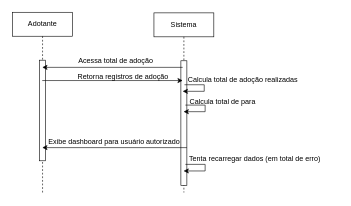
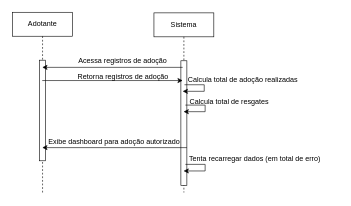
(119, 62) -> (127, 62)
(227, 102) -> (235, 102)
(120, 142) -> (119, 142)
